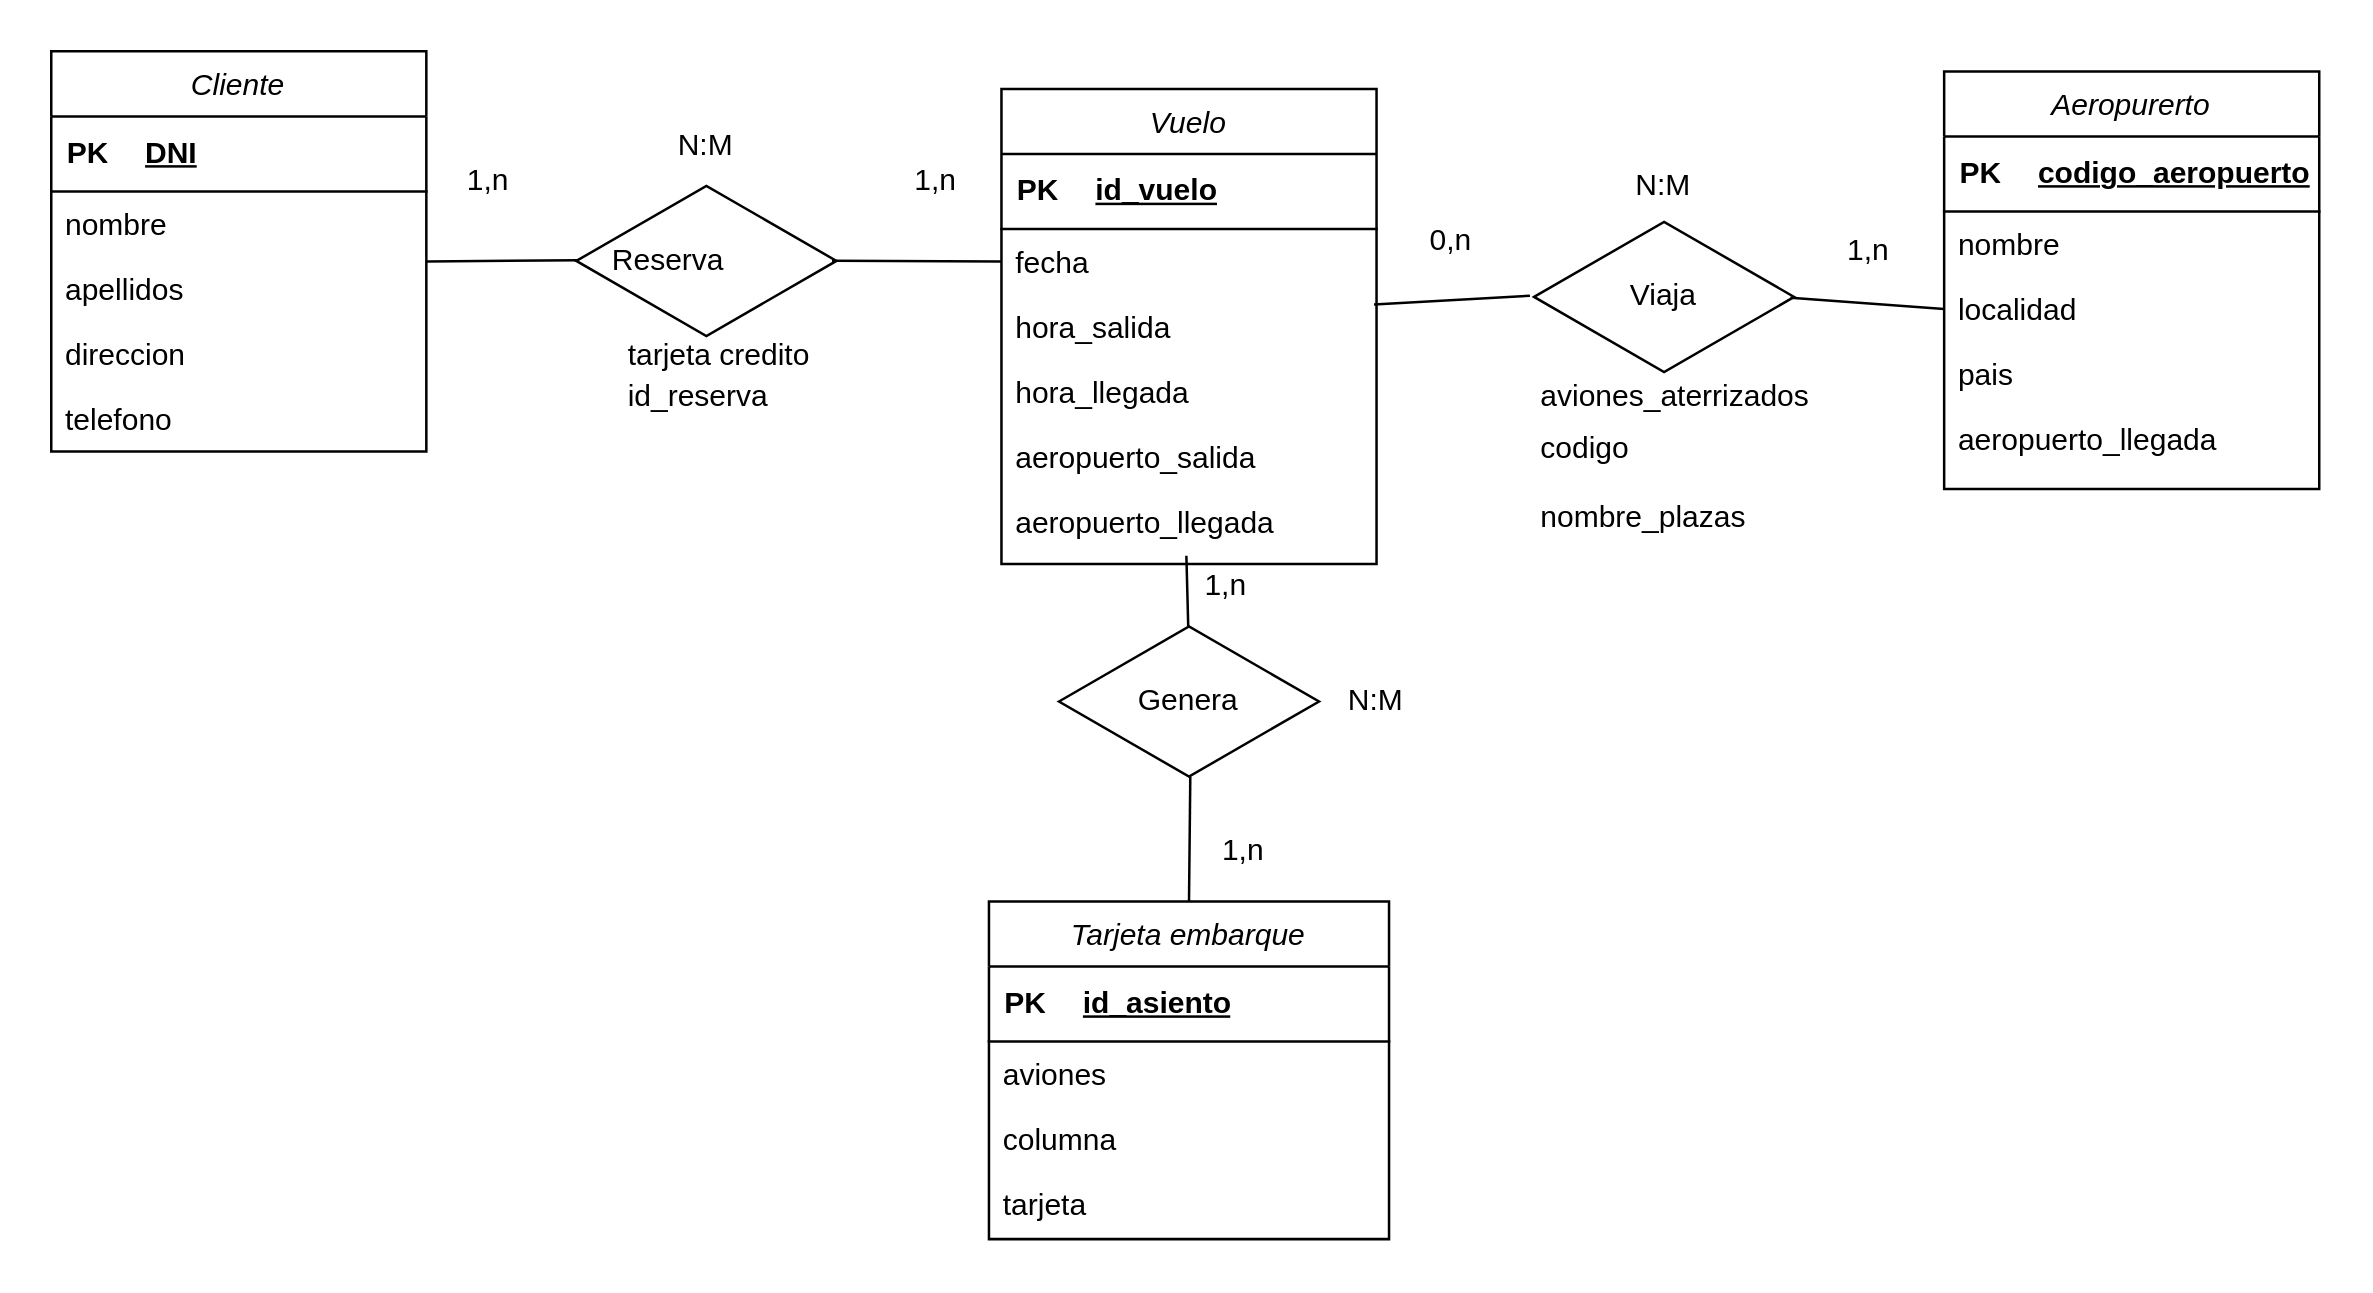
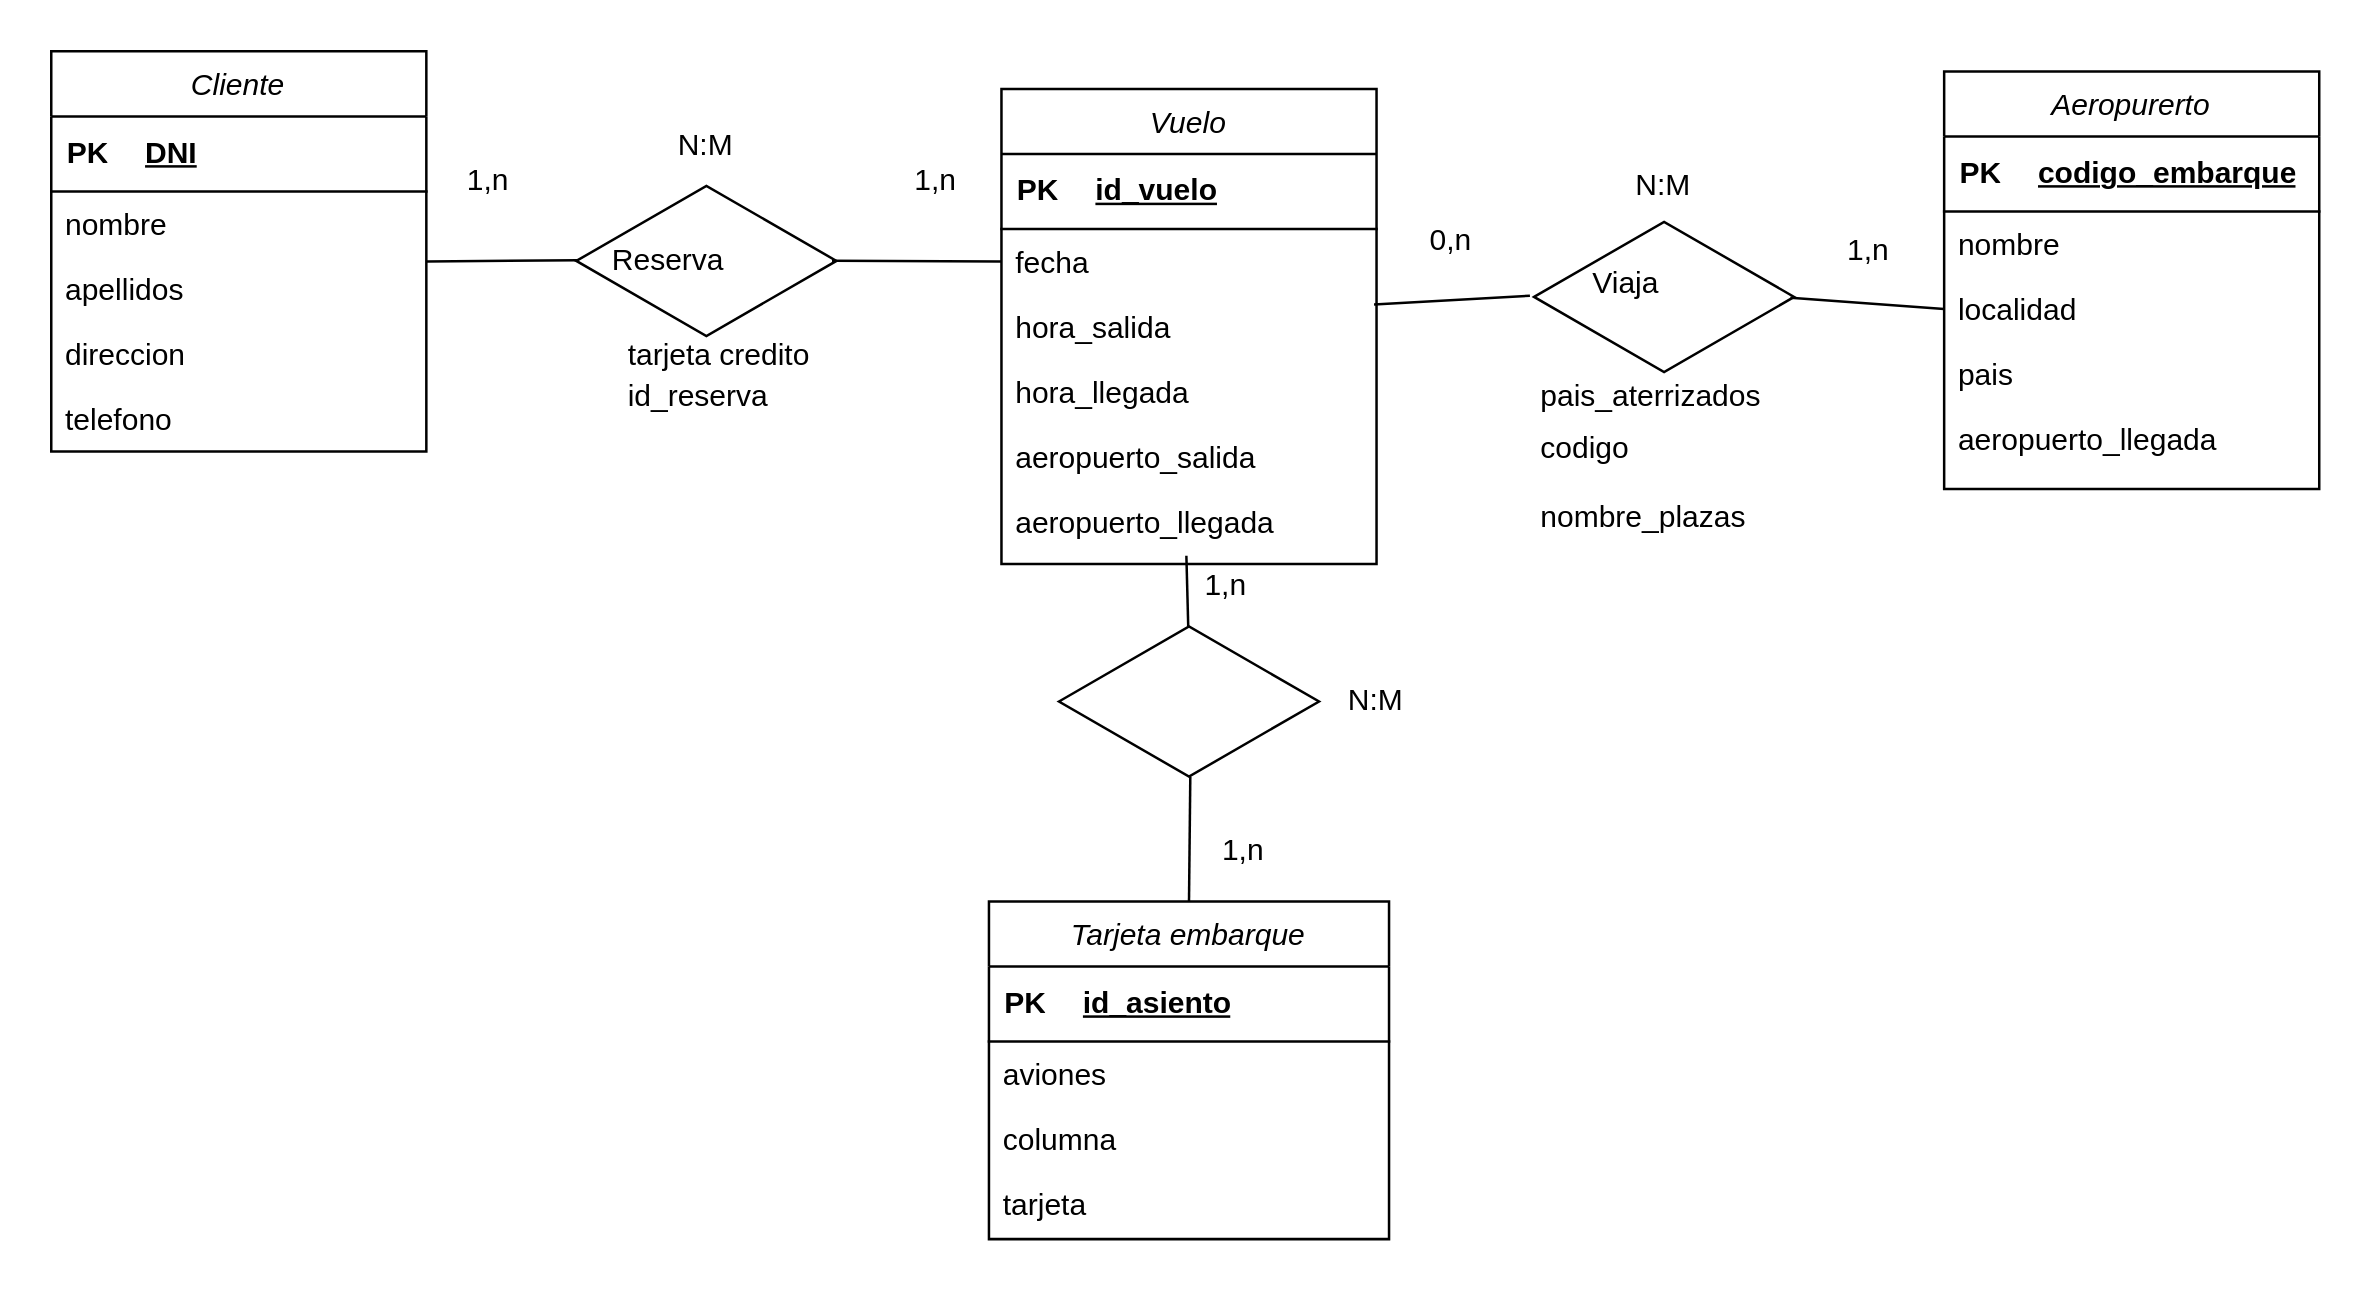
(2178, 174) -> (2161, 174)
(1664, 297) -> (1626, 284)
(1692, 396) -> (1667, 396)
(1189, 701) -> none
